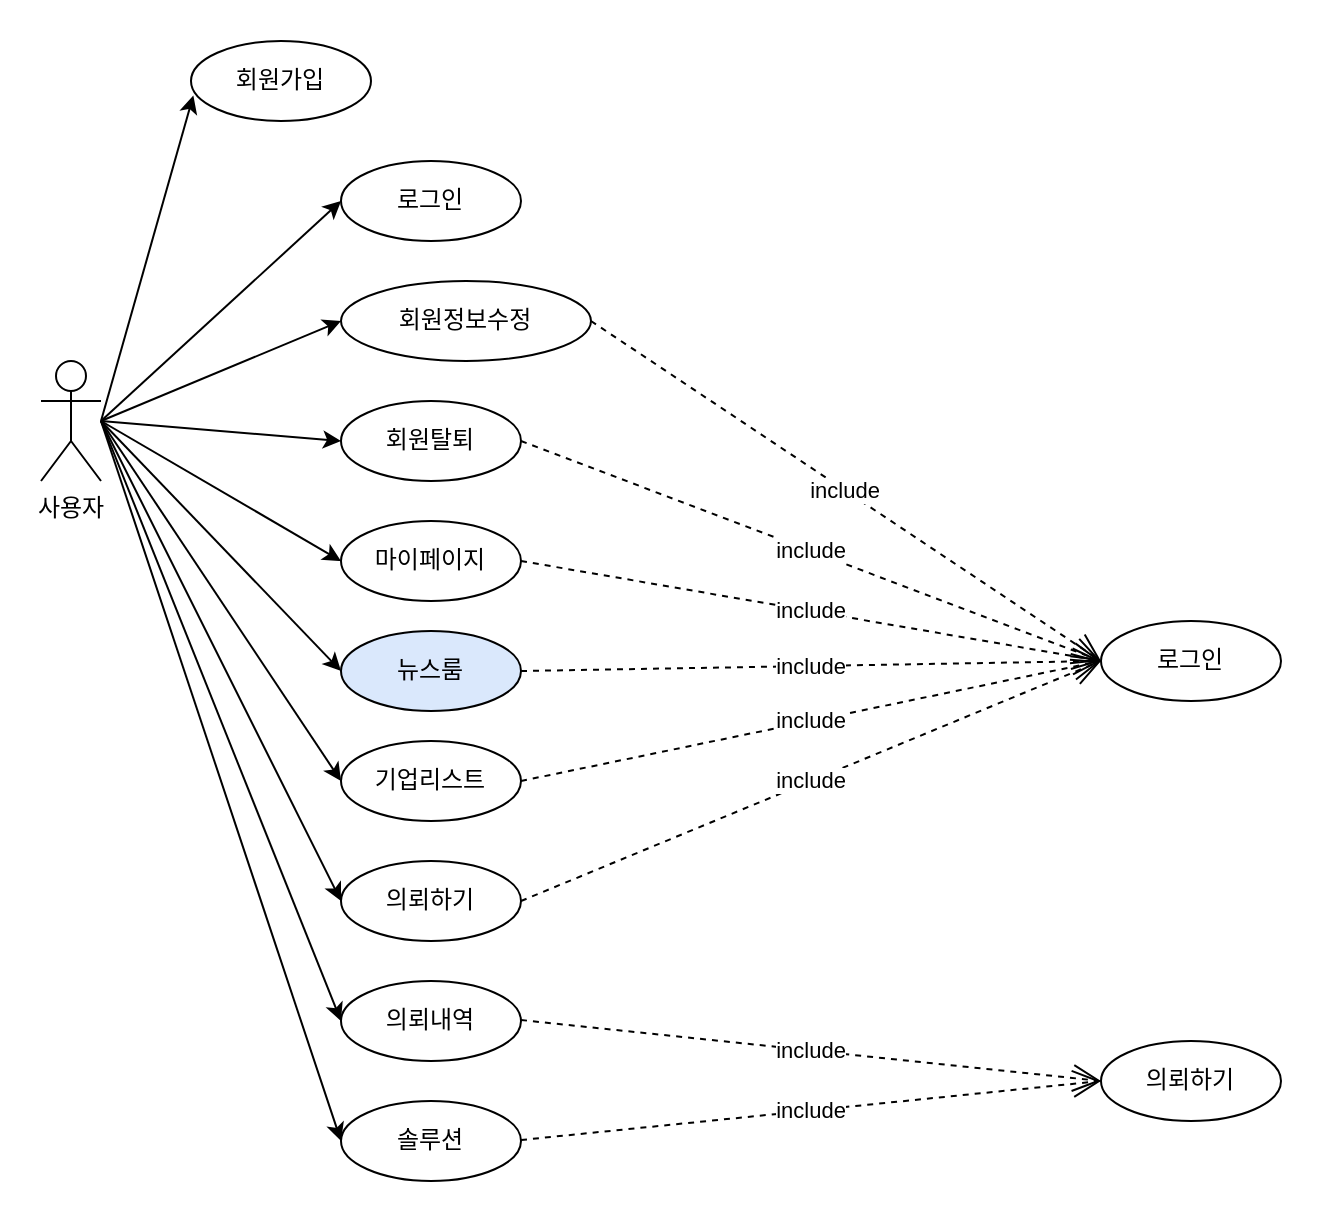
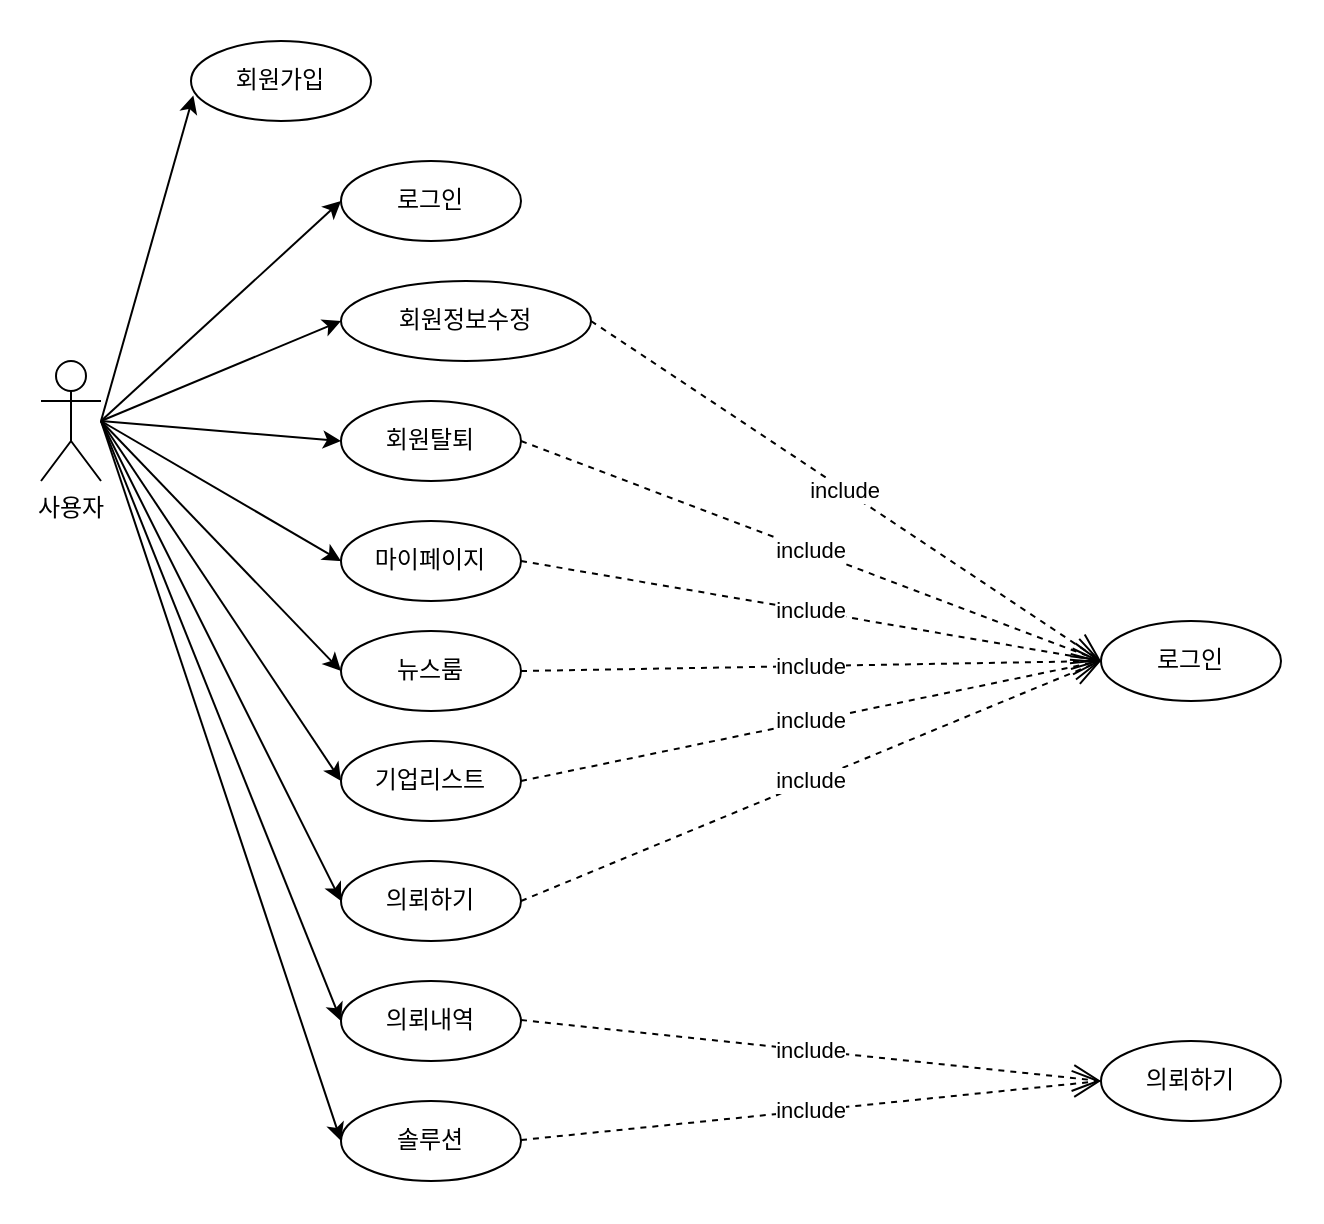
(431, 671) -> (431, 671)
